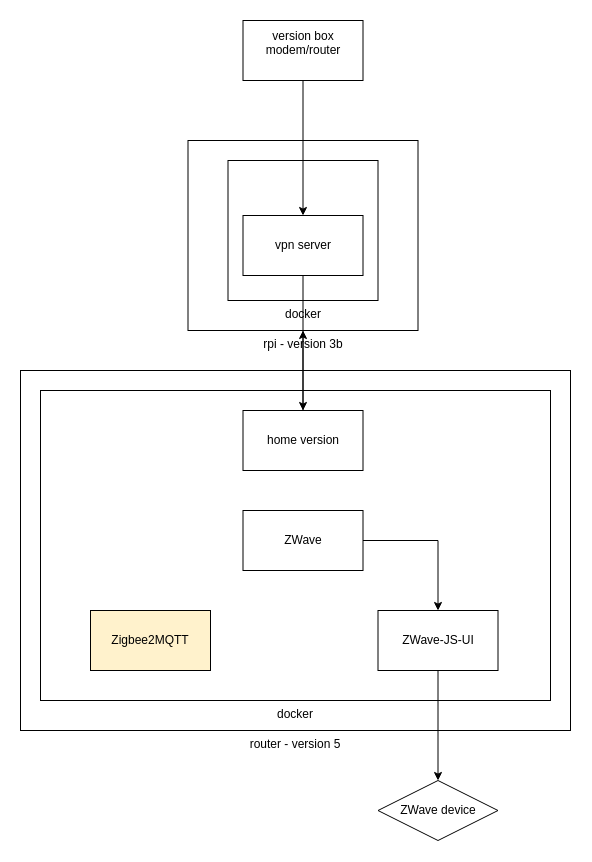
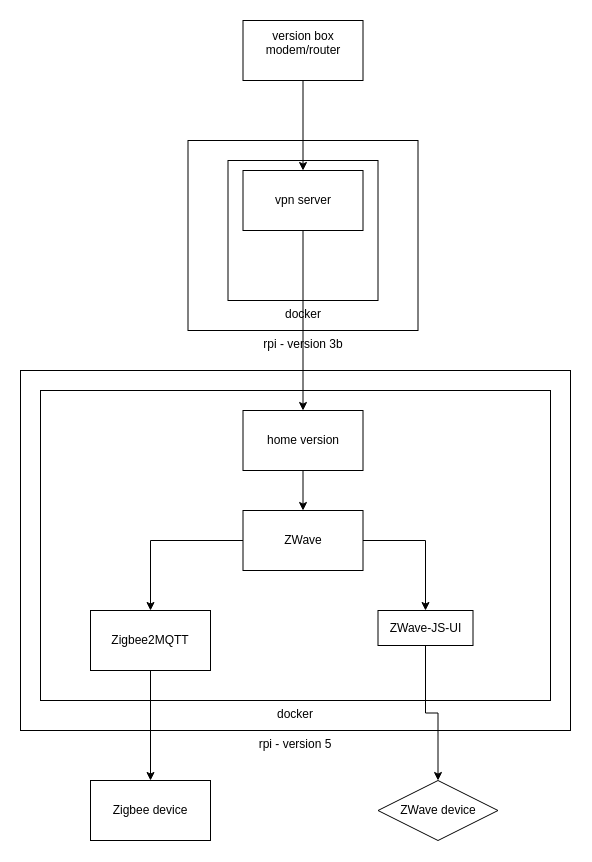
(303, 246) -> (303, 201)
(303, 409) -> (303, 487)
none -> (166, 541)
(151, 641) -> (151, 641)
(438, 641) -> (426, 628)
none -> (151, 722)
(296, 745) -> (296, 745)
none -> (151, 811)
